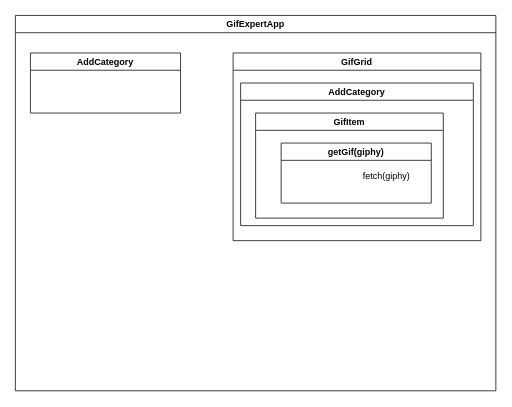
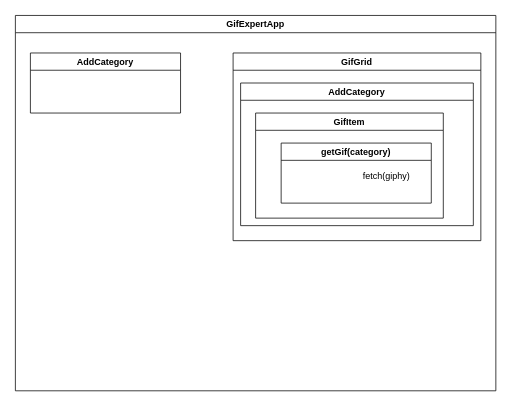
(356, 152) -> (356, 152)
